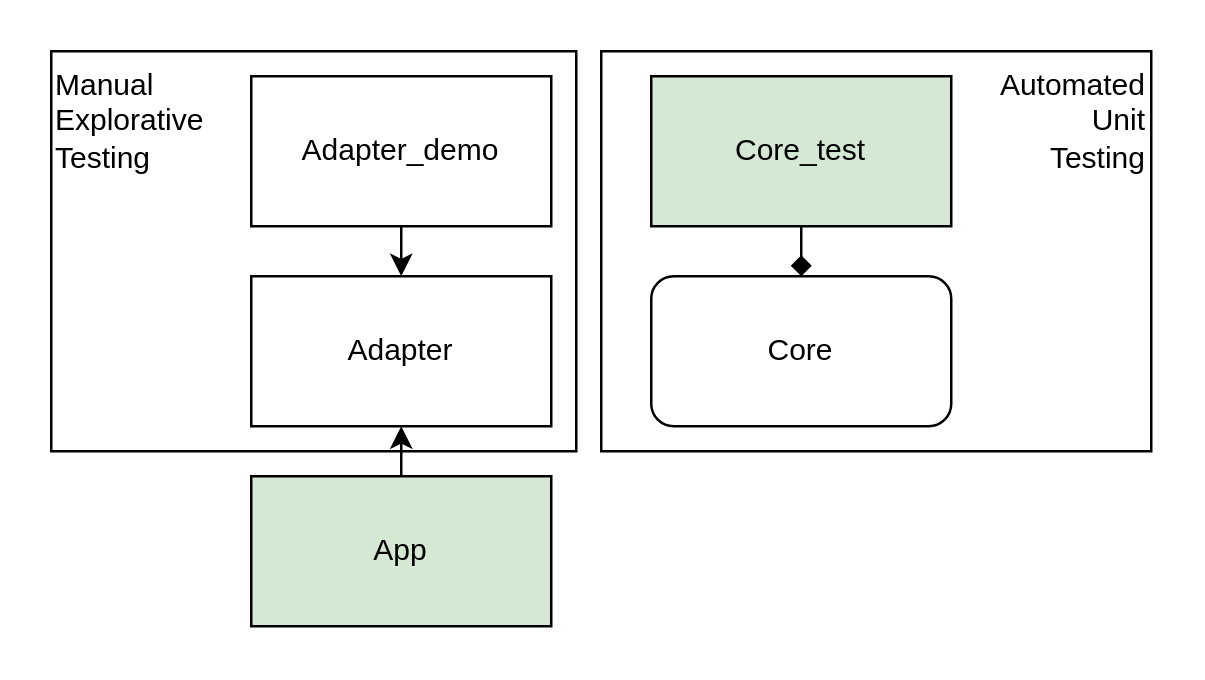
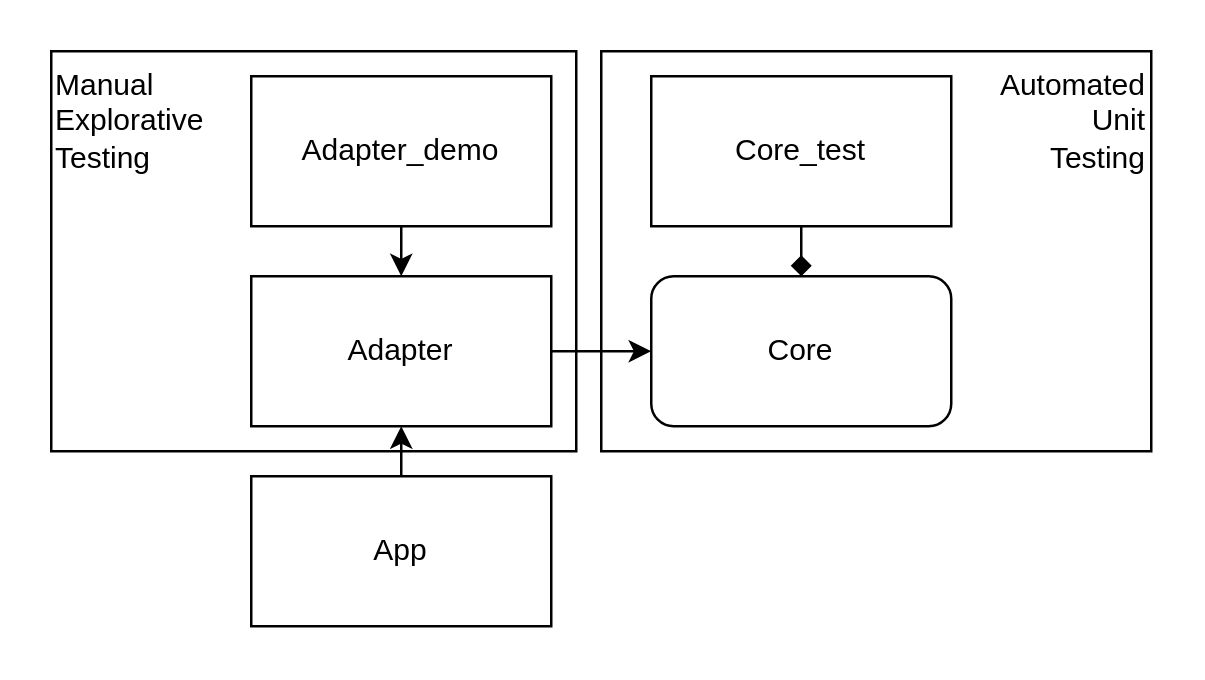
(801, 151) -> (801, 151)
none -> (593, 351)
(401, 551) -> (401, 551)
